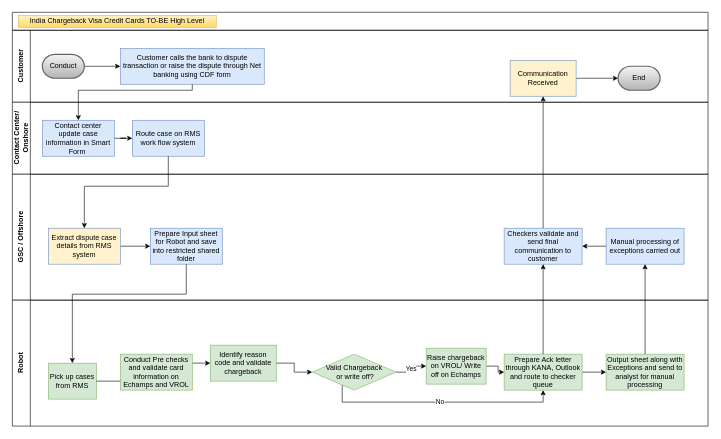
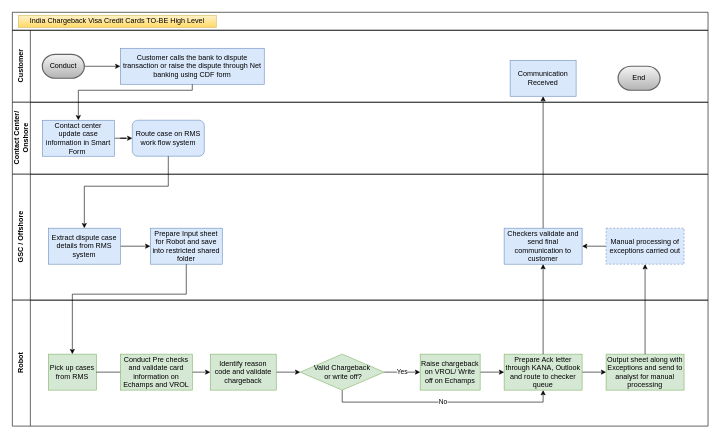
(543, 78) -> (543, 78)
(612, 78) -> none
(168, 138) -> (168, 138)
(84, 246) -> (84, 246)
(645, 246) -> (645, 246)
(243, 363) -> (243, 372)
(456, 366) -> (450, 372)
(354, 372) -> (342, 372)
(72, 381) -> (72, 372)
